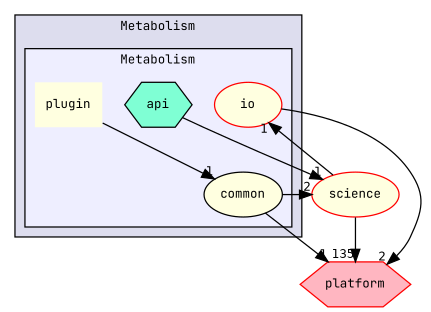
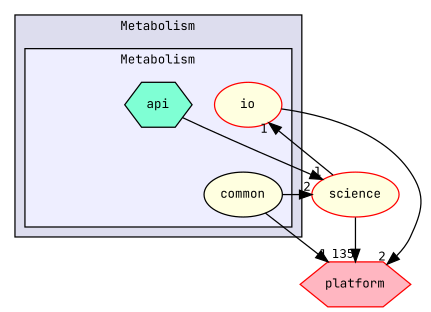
(69, 105) -> none
